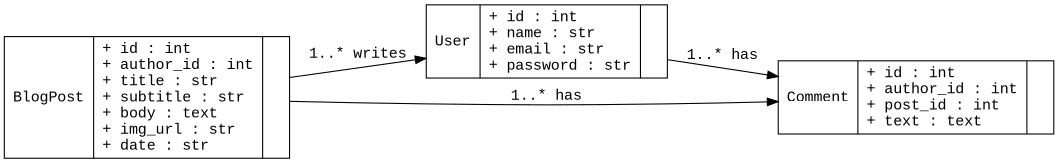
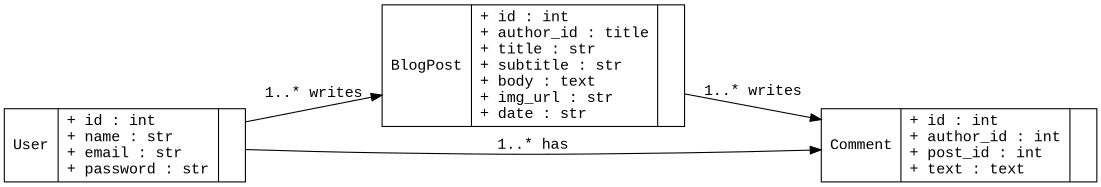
(178, 65) -> (565, 33)
(353, 69) -> (309, 110)
(547, 96) -> (753, 91)
